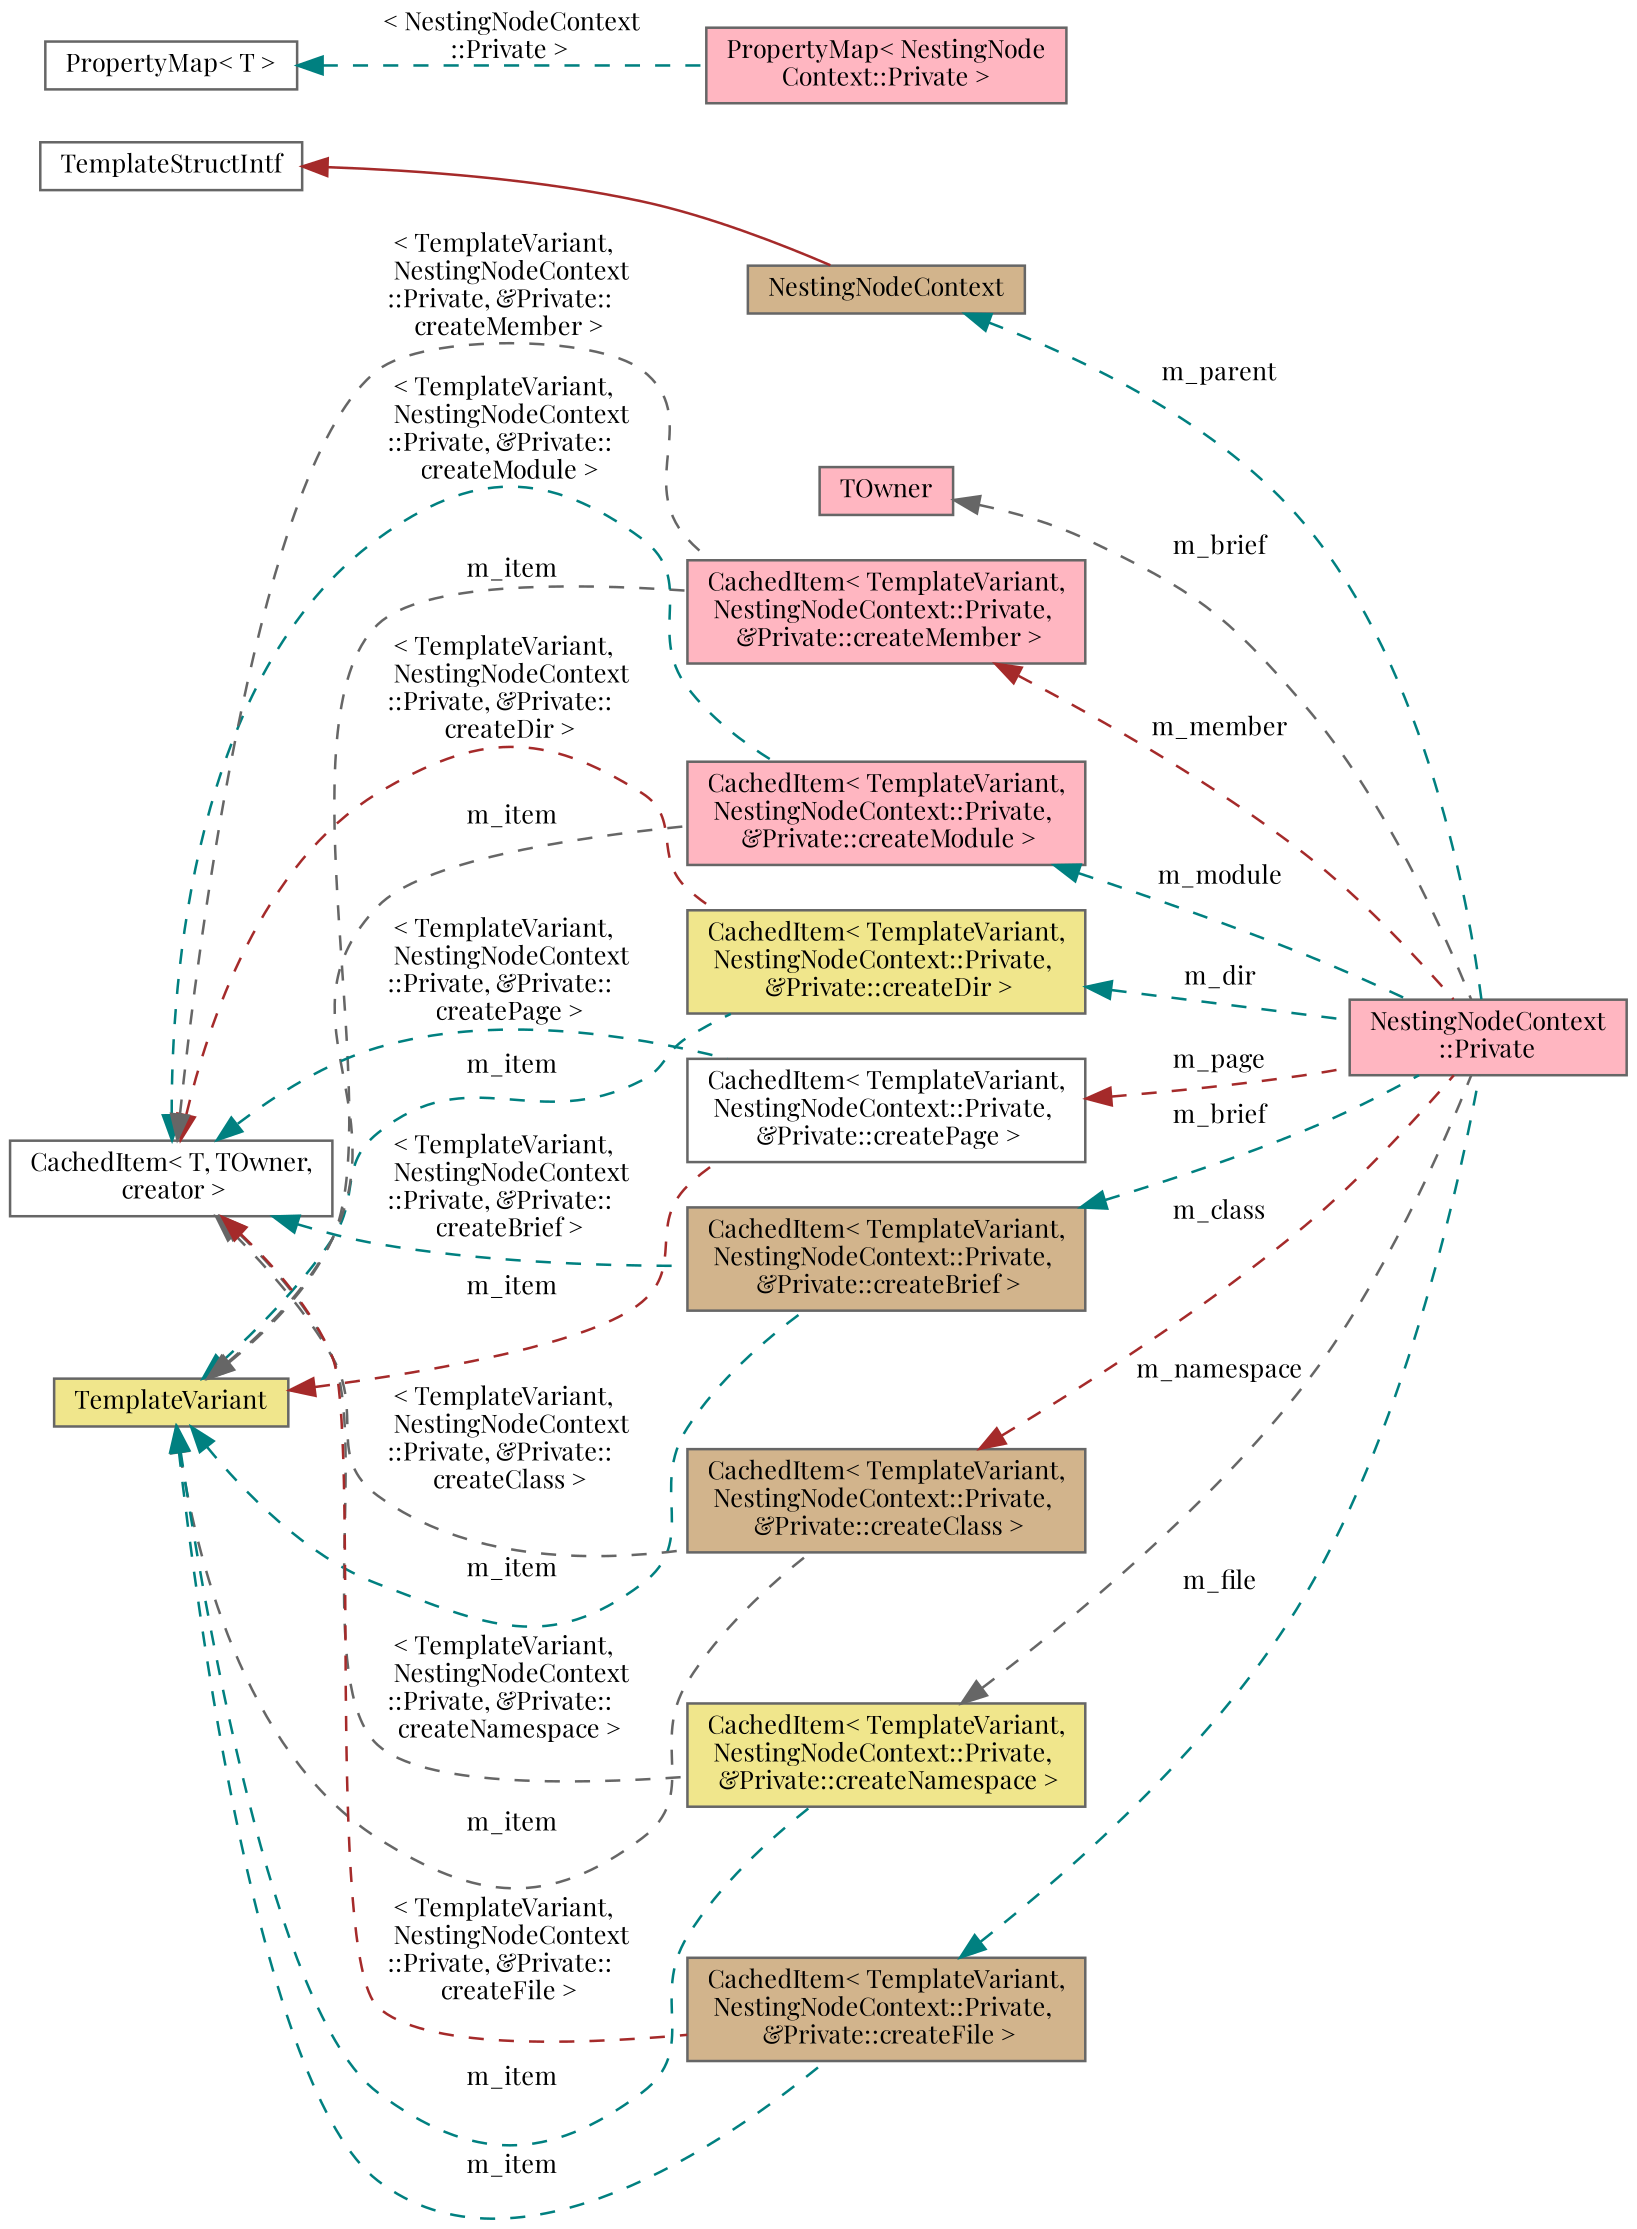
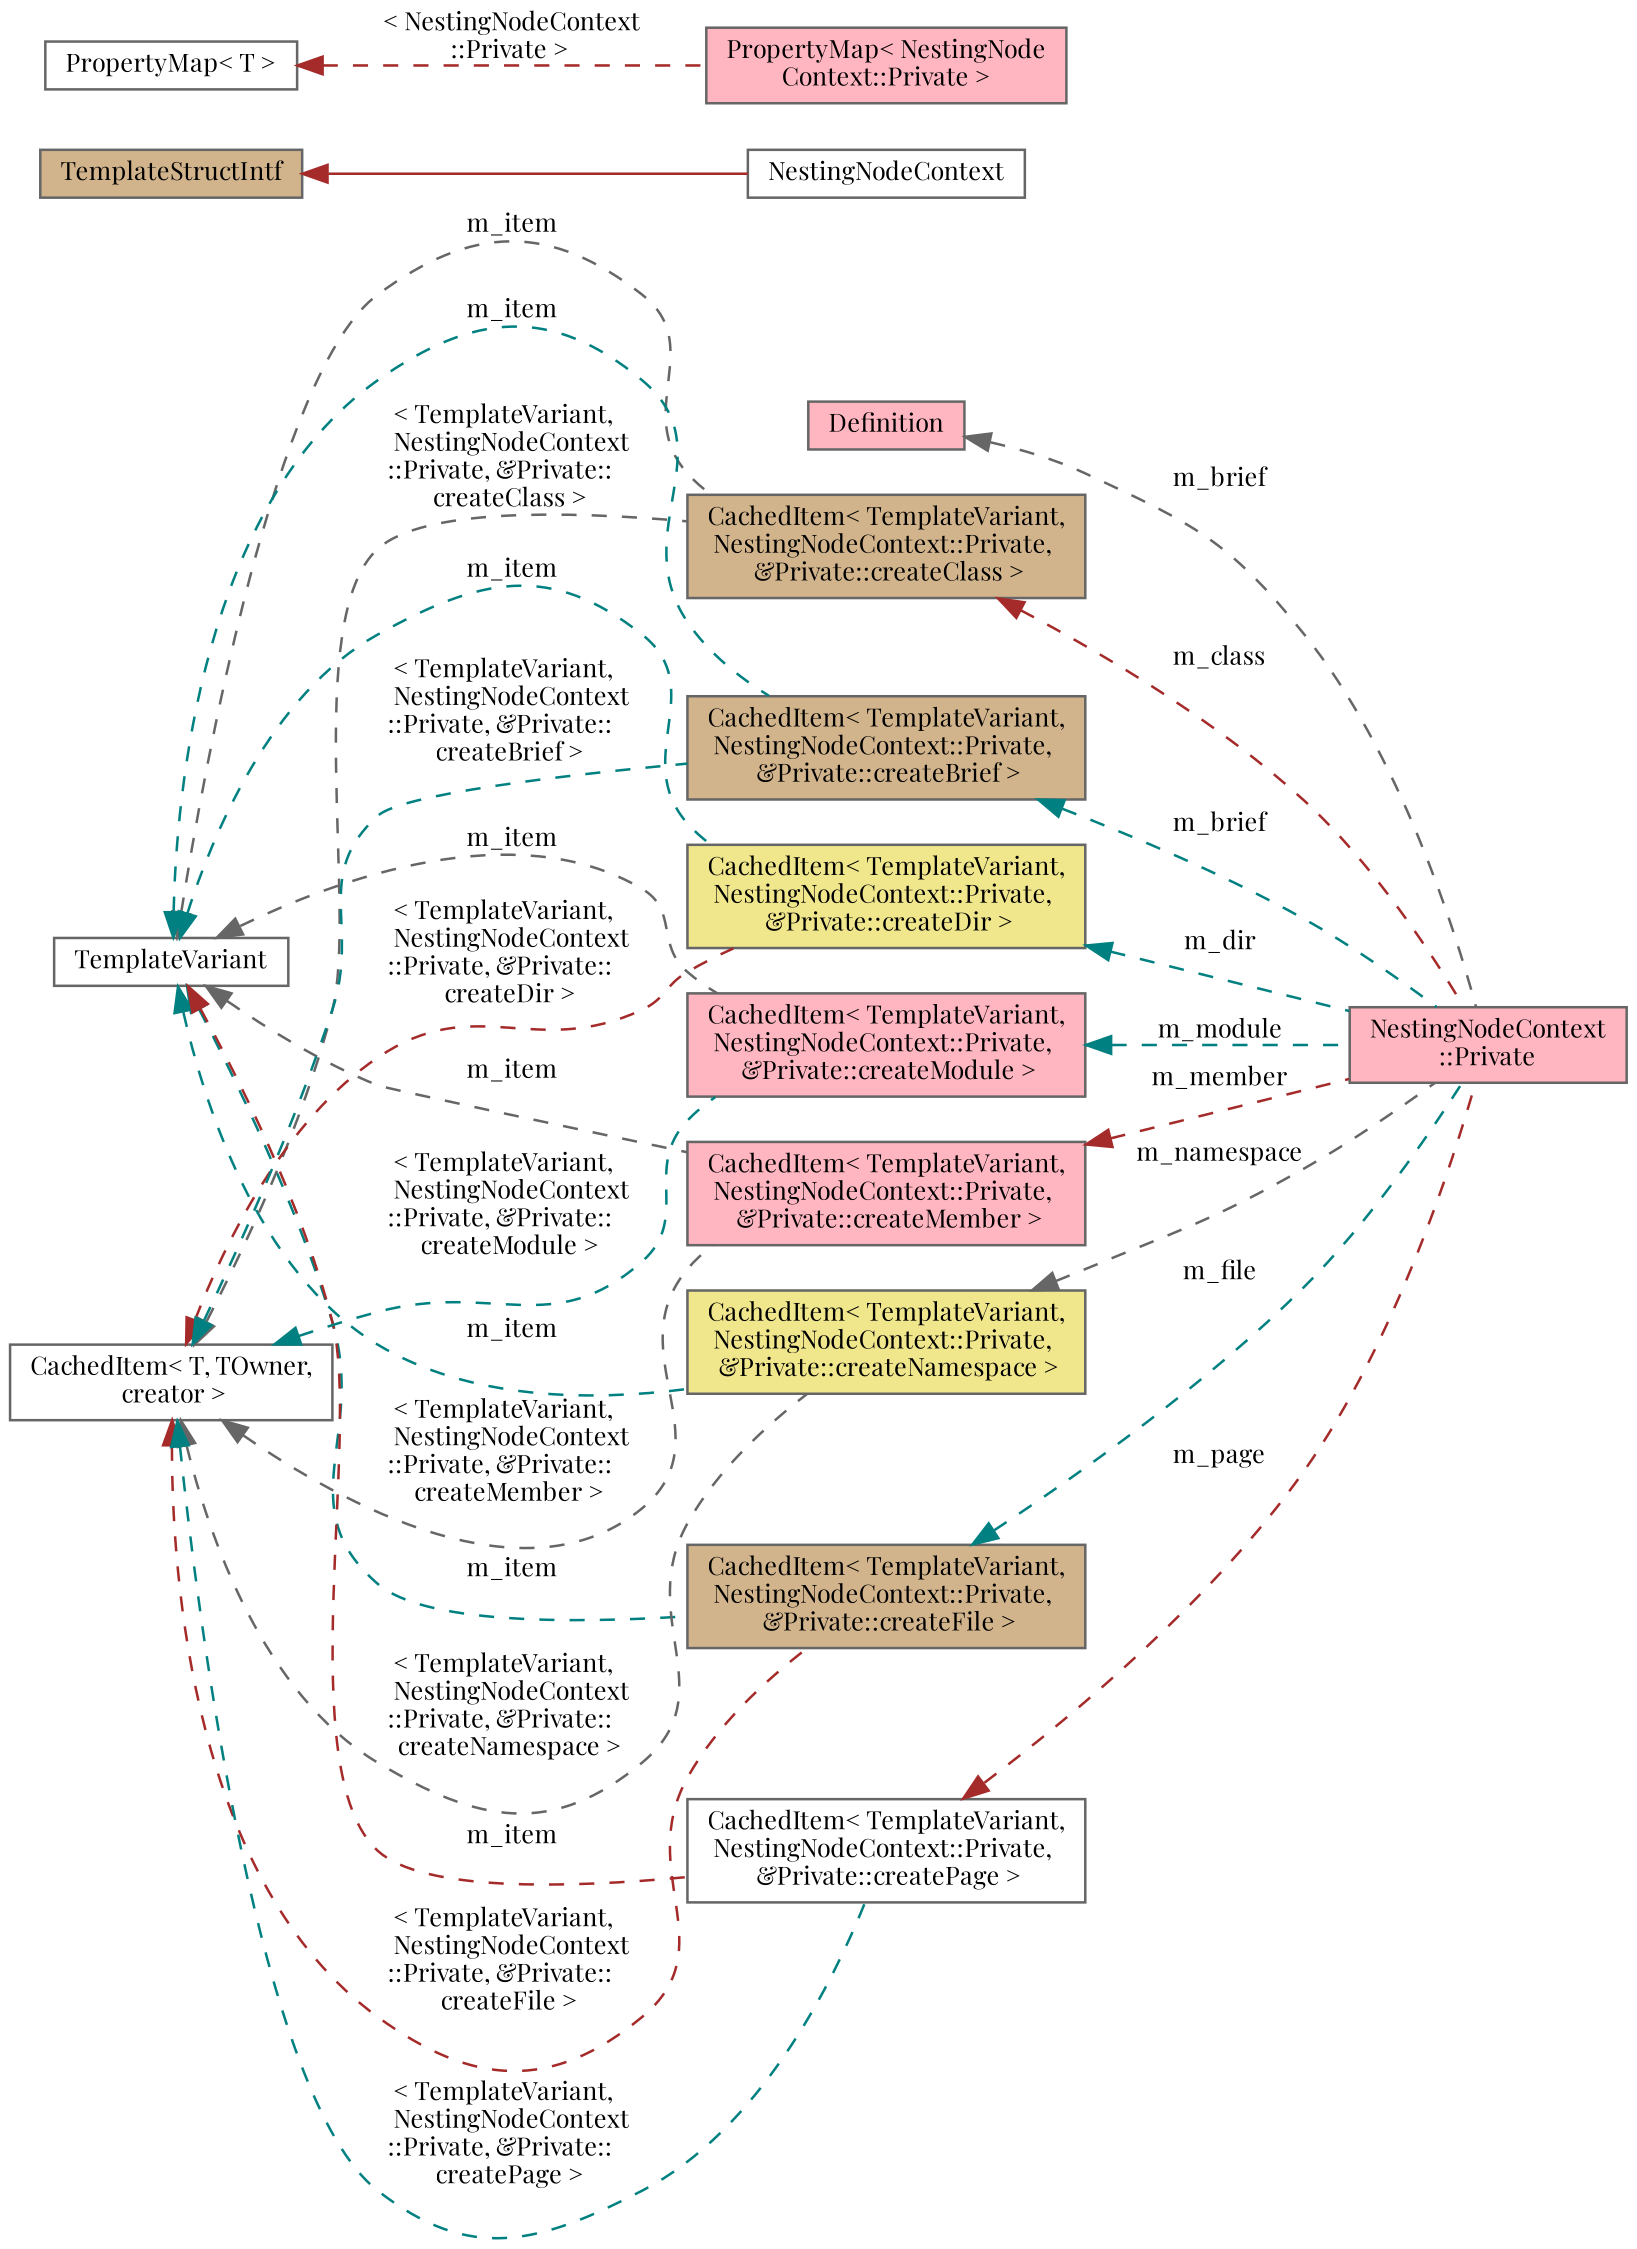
(514, 65) -> (514, 65)
(171, 166) -> (171, 174)
(886, 290) -> (886, 174)
(886, 491) -> (886, 426)
(1344, 579) -> none
(171, 1403) -> (171, 962)
